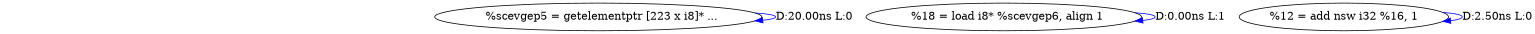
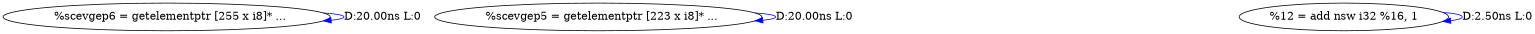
none -> (167, 17)
(1004, 17) -> none
